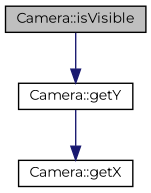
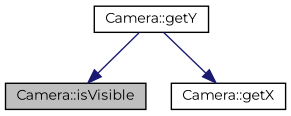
(76, 51) -> (118, 53)
